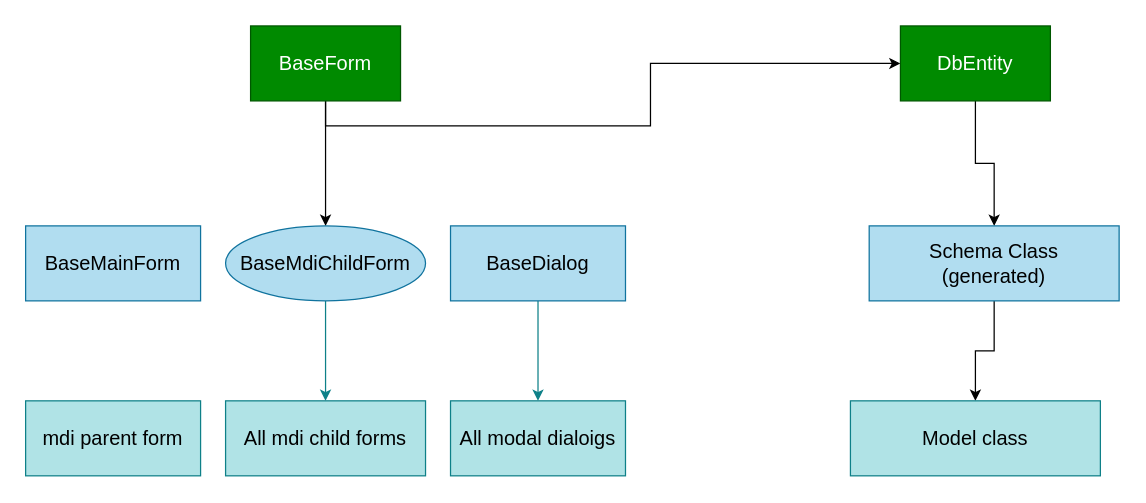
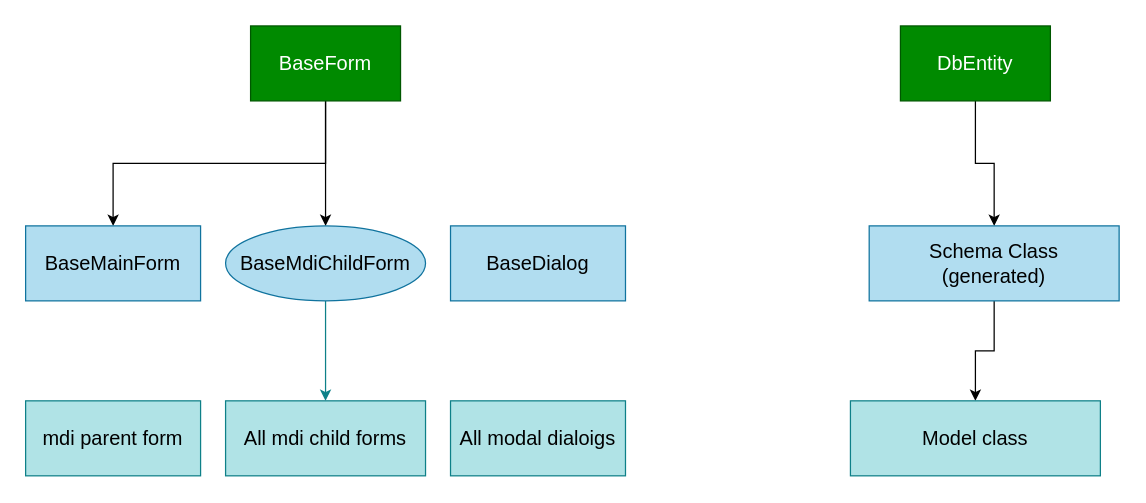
(641, 126) -> (191, 163)
(538, 347) -> none
